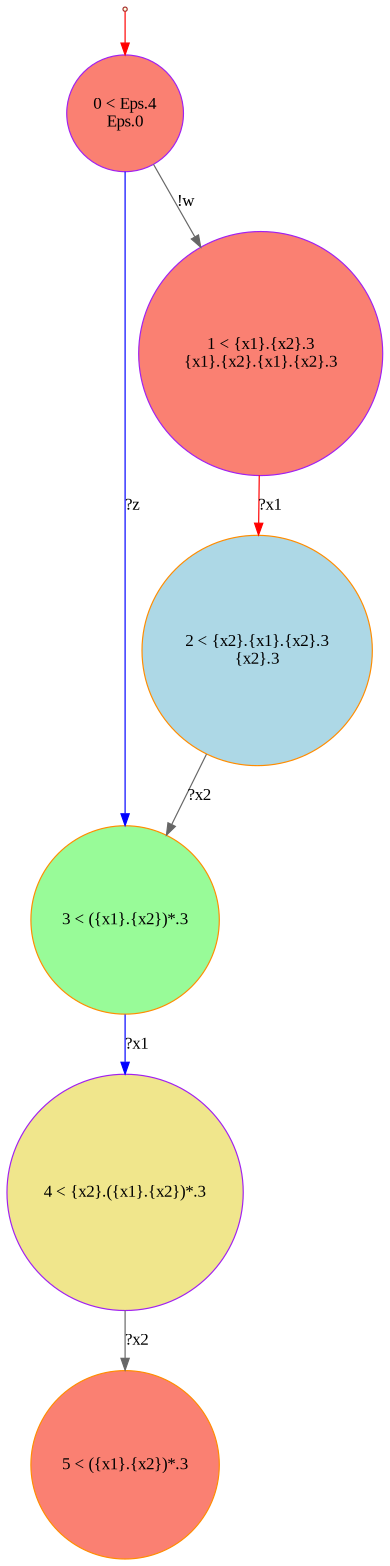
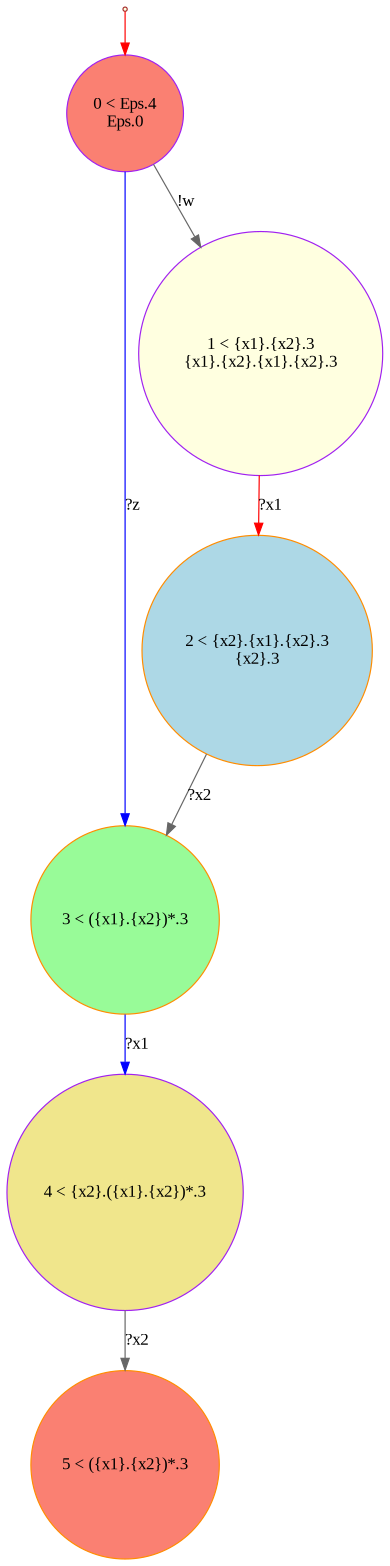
(261, 354) -> (261, 354)
